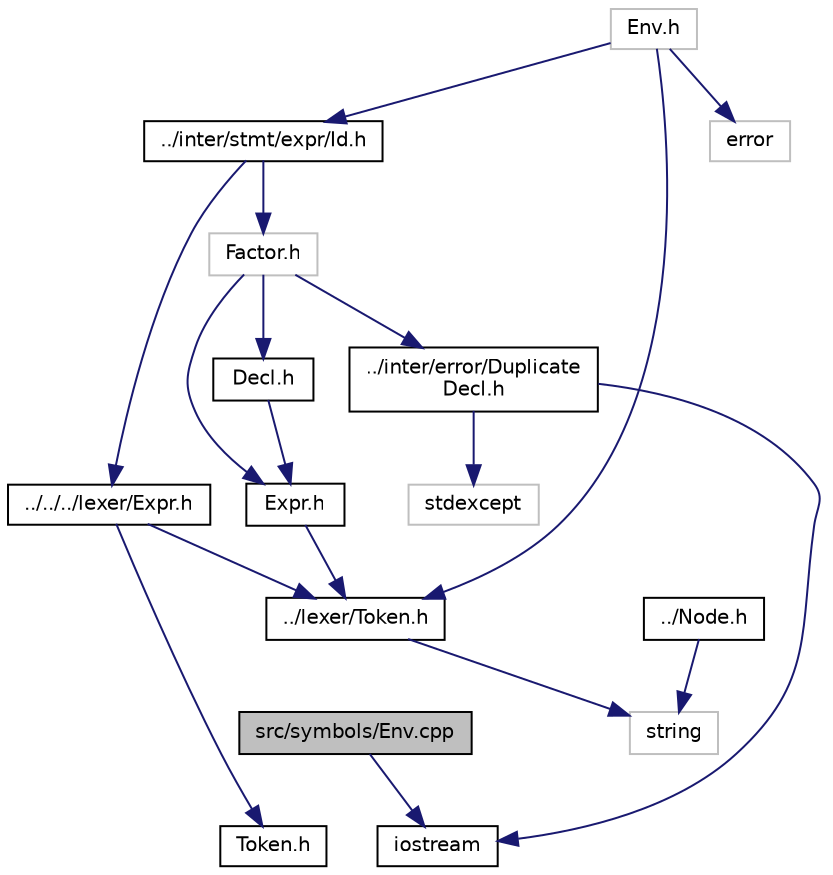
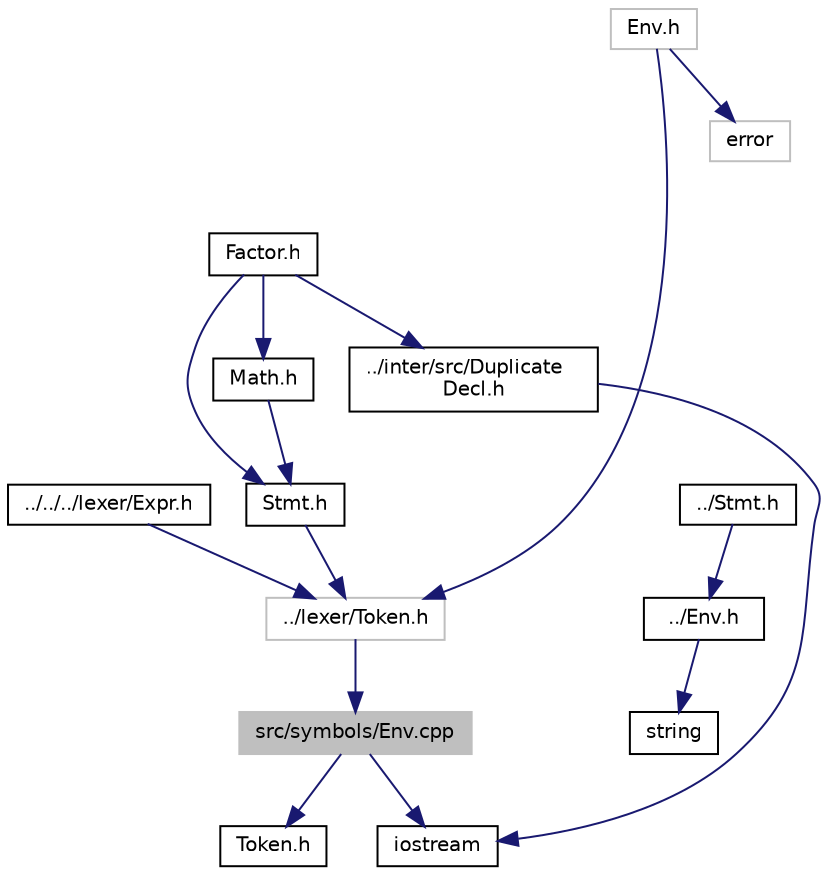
(263, 141) -> none
(263, 254) -> (263, 254)
(263, 380) -> (263, 380)
(474, 380) -> (474, 380)
(295, 505) -> (295, 505)
(474, 505) -> none
none -> (738, 505)
(355, 619) -> (355, 619)
(704, 619) -> (704, 619)
(180, 669) -> (320, 782)
(509, 674) -> (355, 666)
(355, 733) -> (355, 733)
(674, 733) -> (674, 733)
